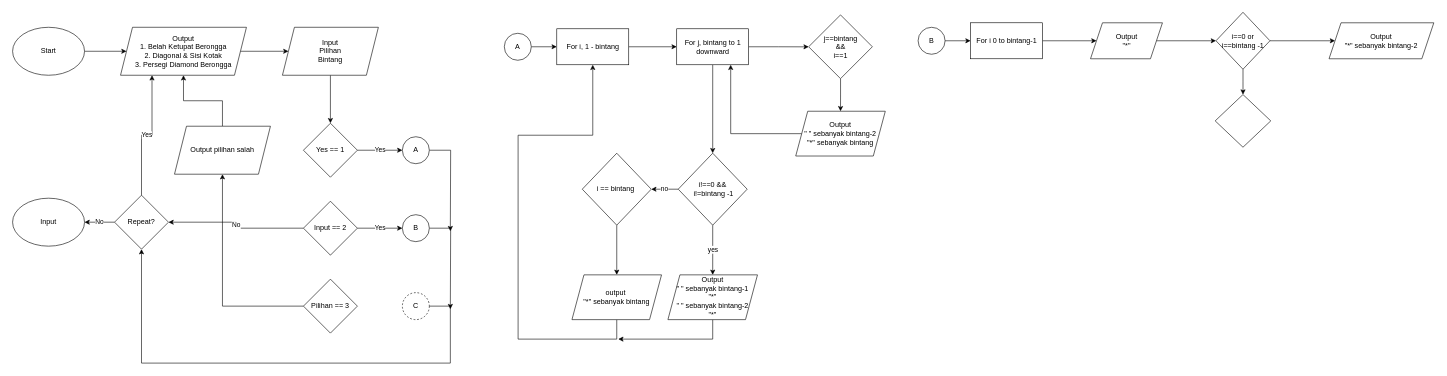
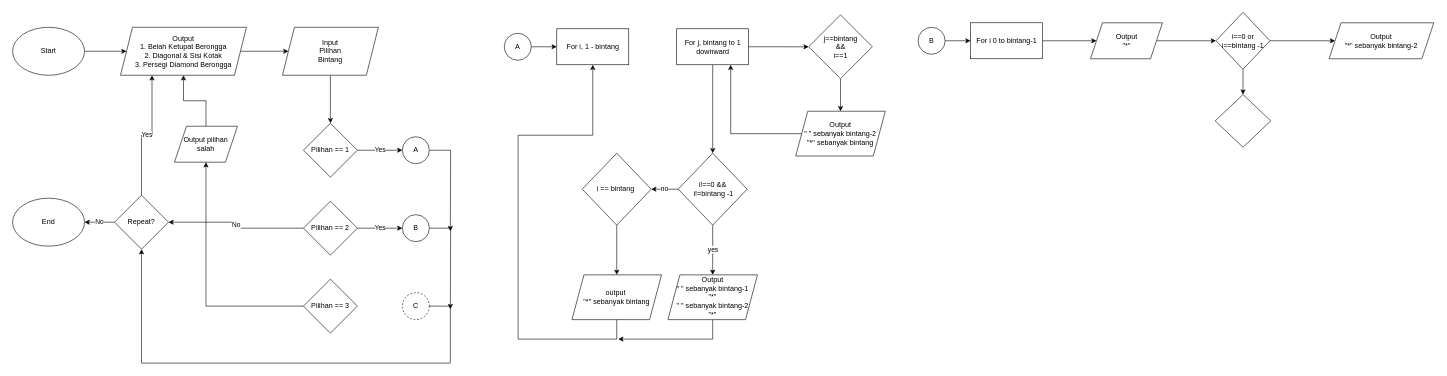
(671, 47) -> none
(222, 150) -> (206, 144)
(330, 150) -> (330, 150)
(48, 222) -> (48, 222)
(330, 228) -> (330, 228)
